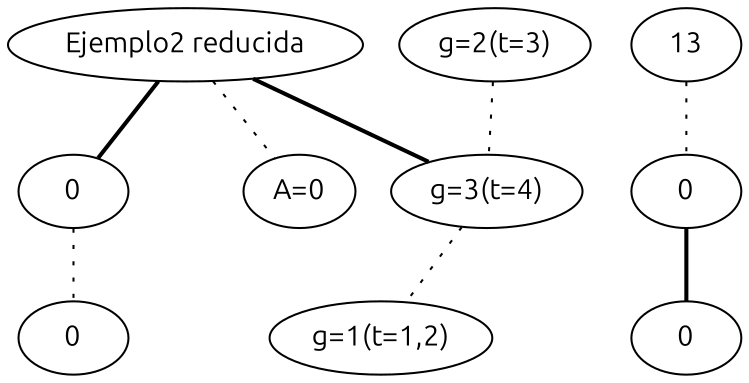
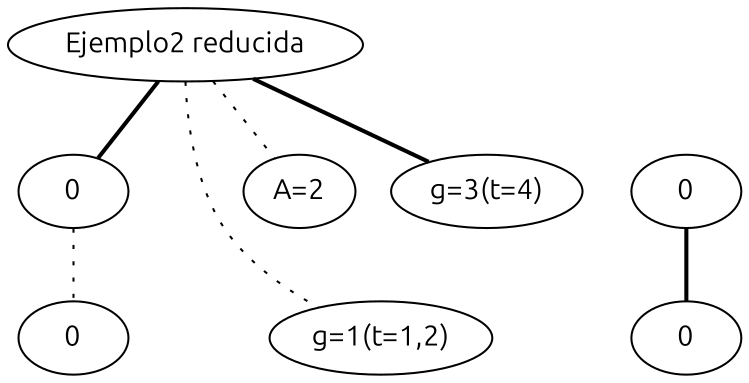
(495, 45) -> none
(686, 45) -> none
(299, 191) -> (299, 191)
(434, 264) -> (217, 216)
